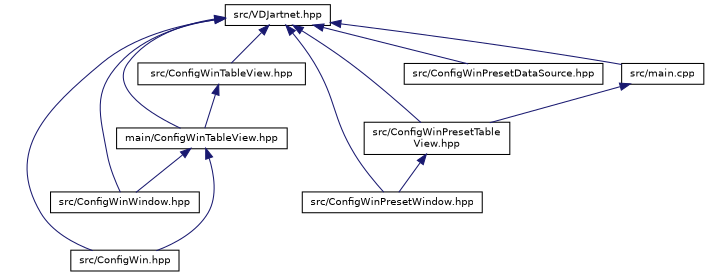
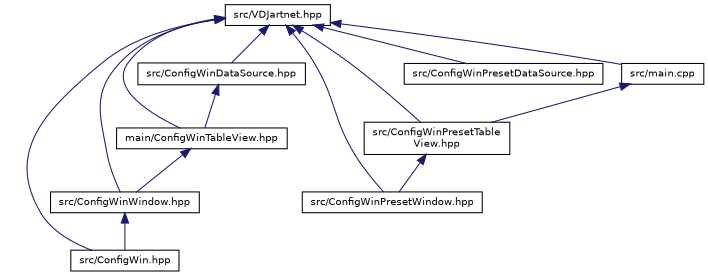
(222, 74) -> (222, 74)
(205, 217) -> (125, 237)
